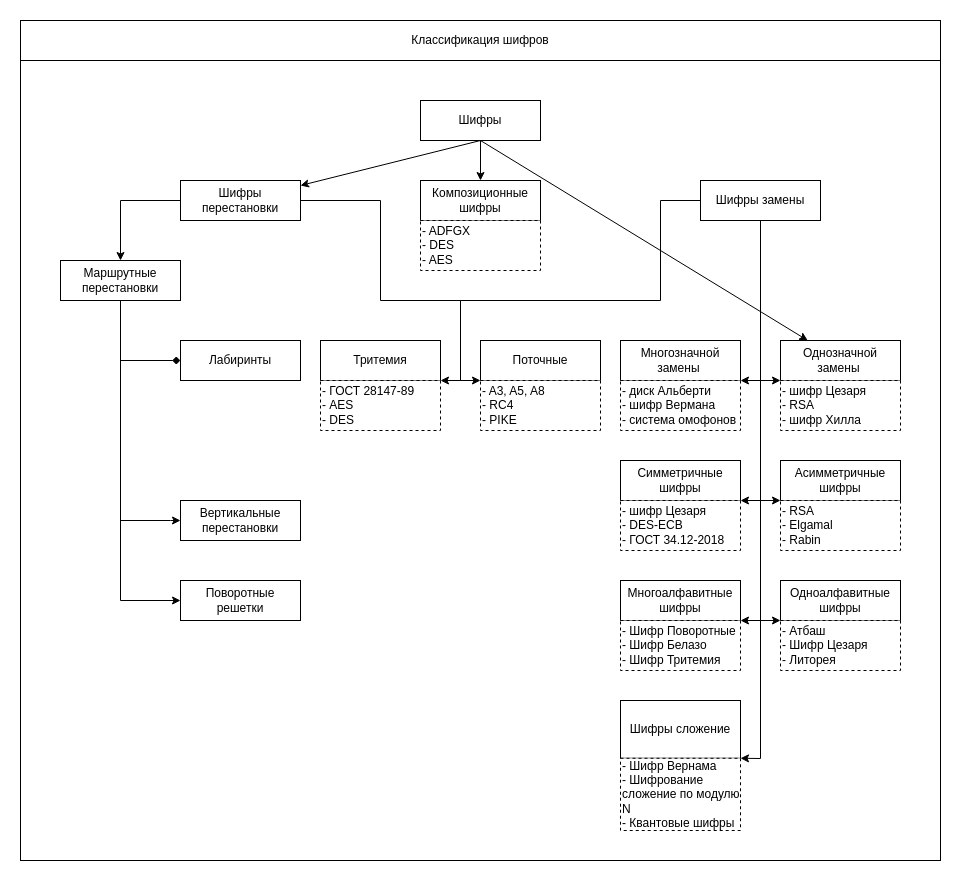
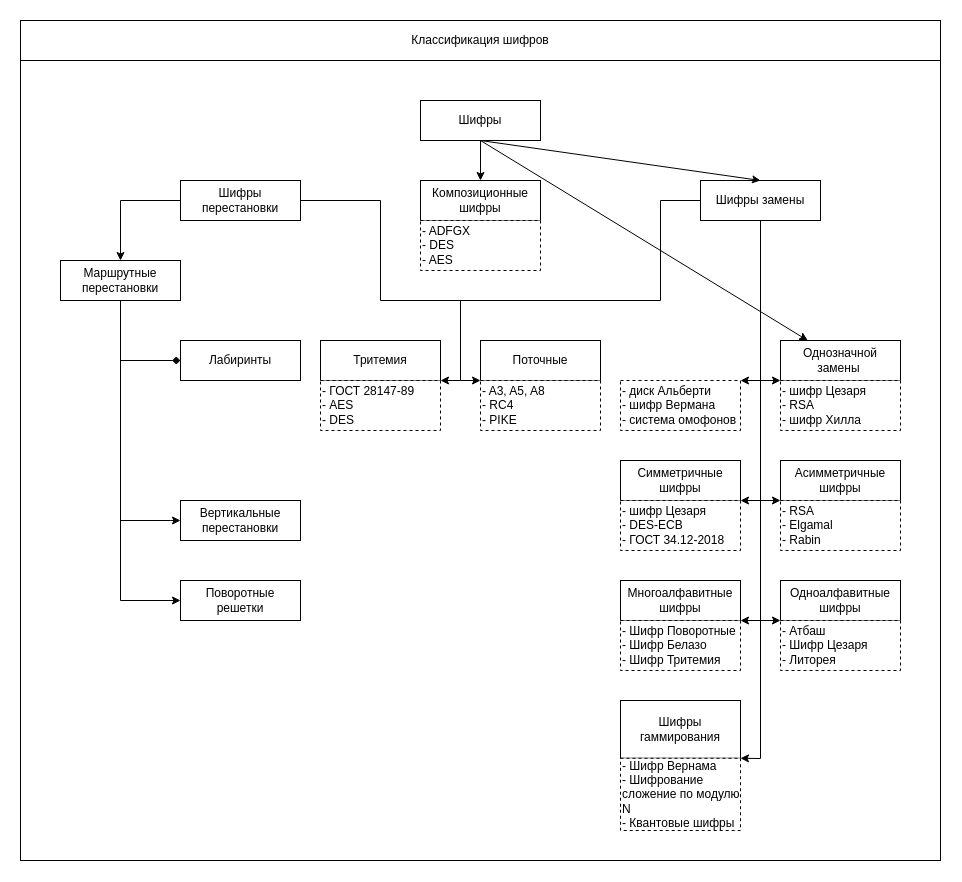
(392, 163) -> (619, 160)
(681, 361) -> none
(681, 730) -> (681, 730)
